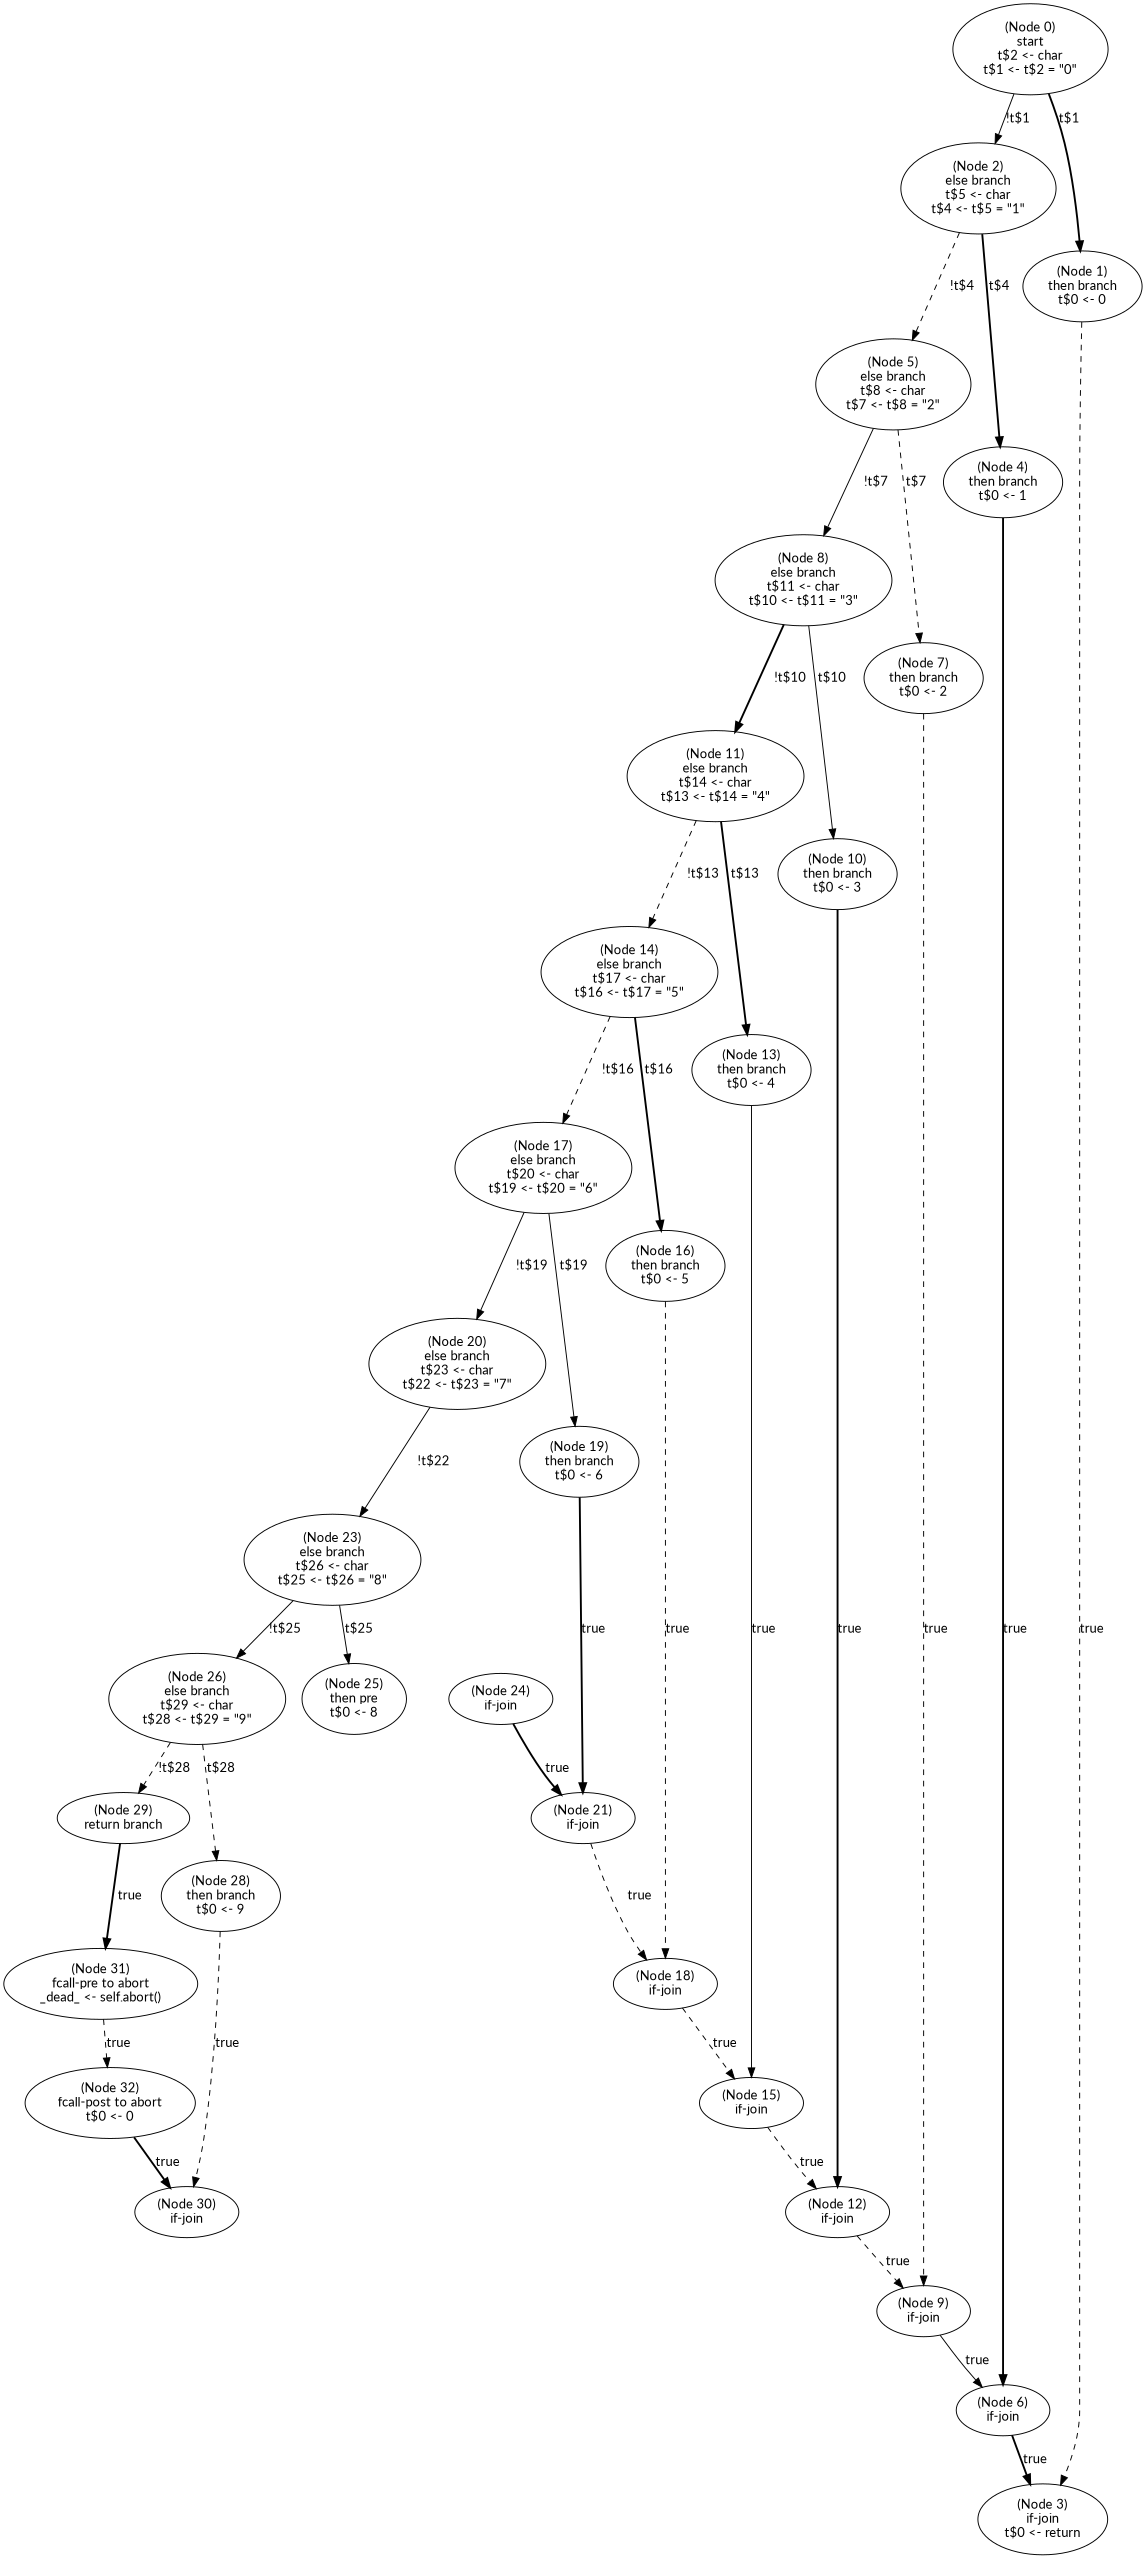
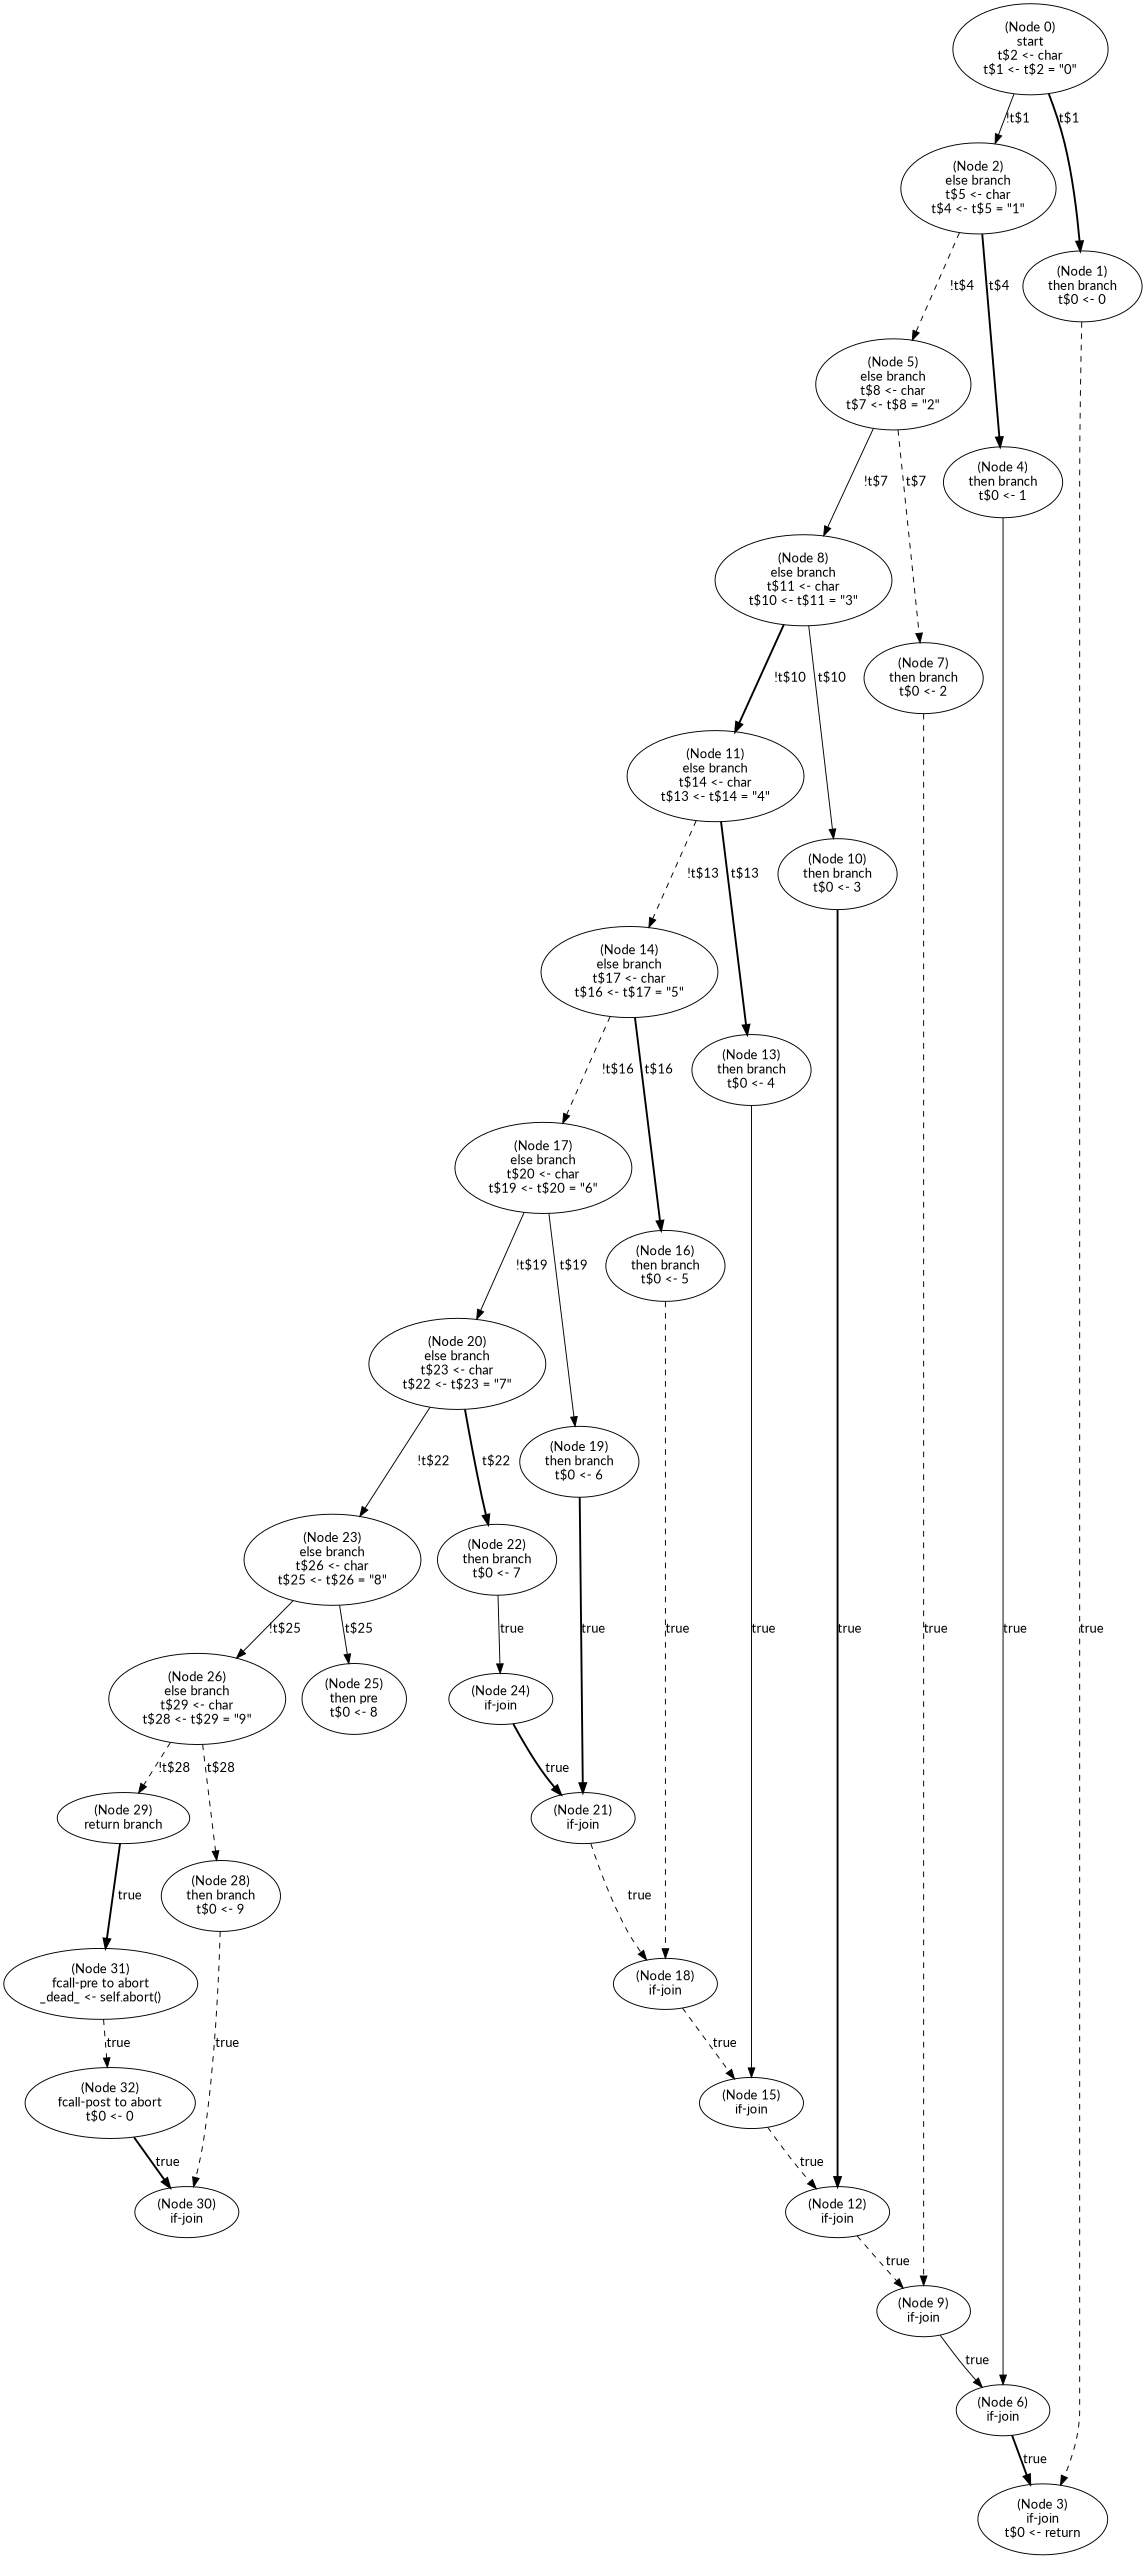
(1003, 1446) -> (1003, 1446)
none -> (497, 1560)
